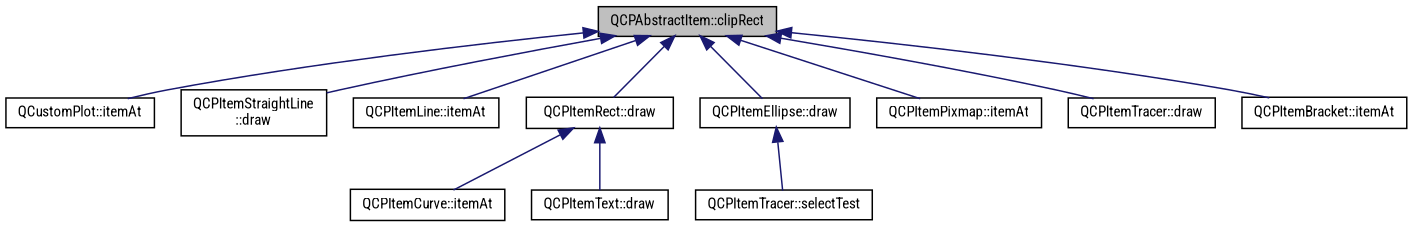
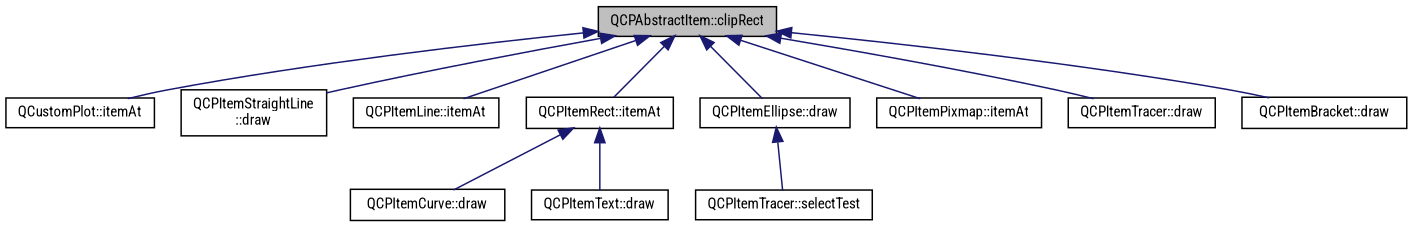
(600, 113) -> (600, 113)
(1324, 113) -> (1324, 113)
(428, 205) -> (428, 205)
